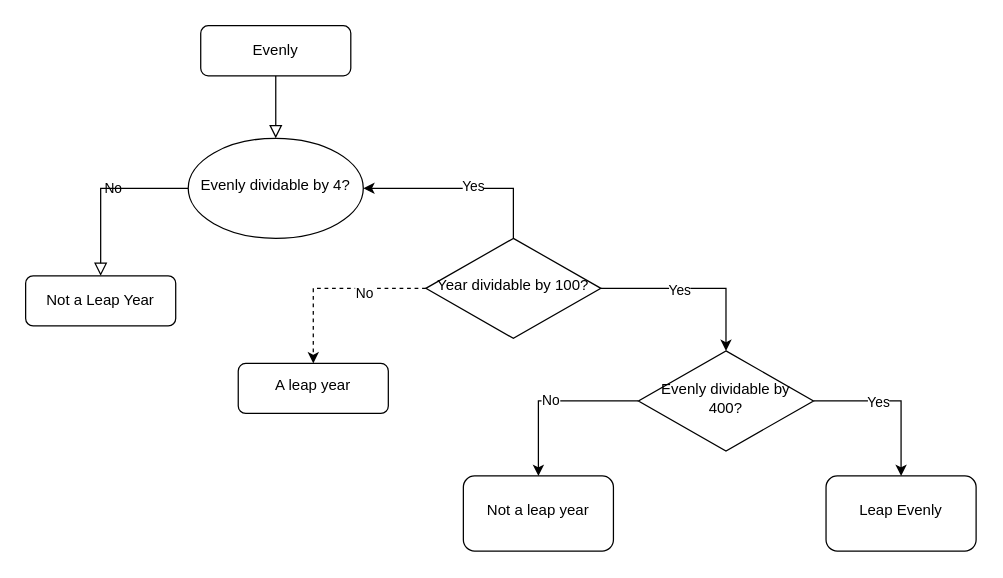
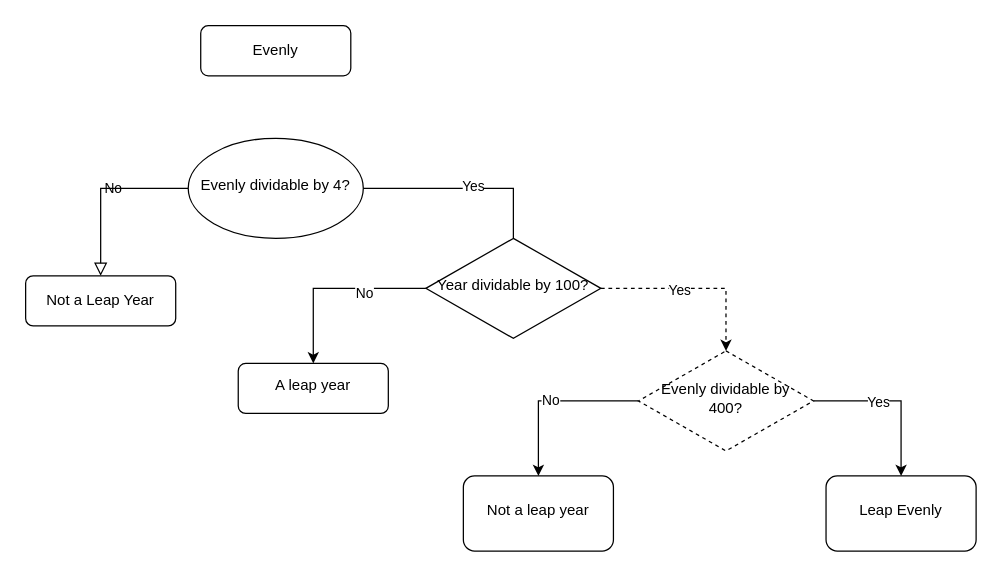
(276, 100) -> none
(373, 188) -> (369, 188)
(726, 296) -> (726, 296)
(313, 300) -> (313, 300)
(726, 401) -> (726, 401)
